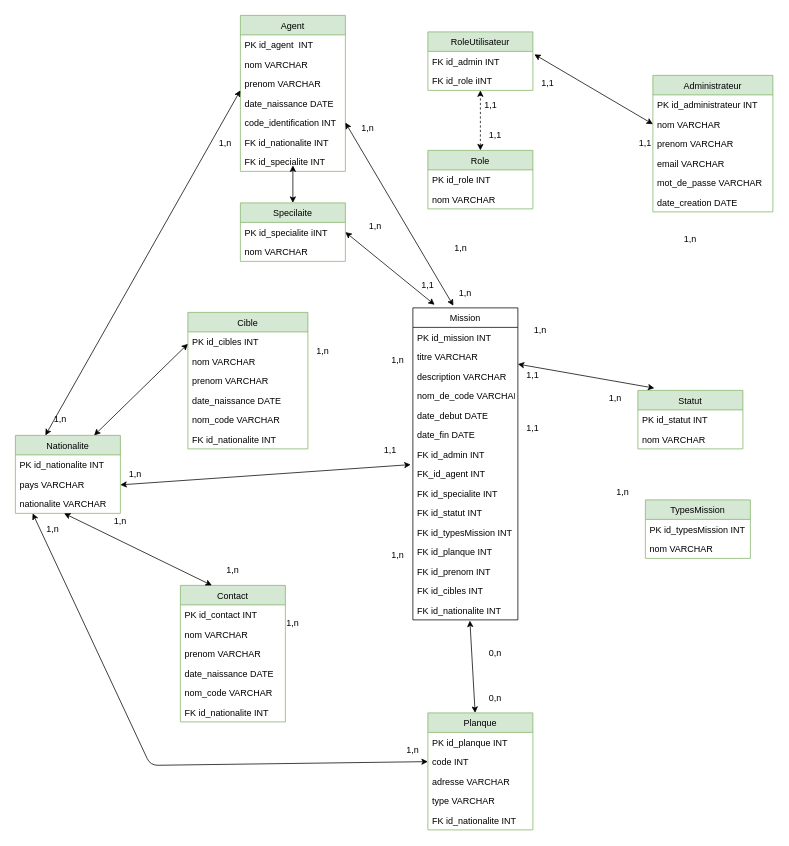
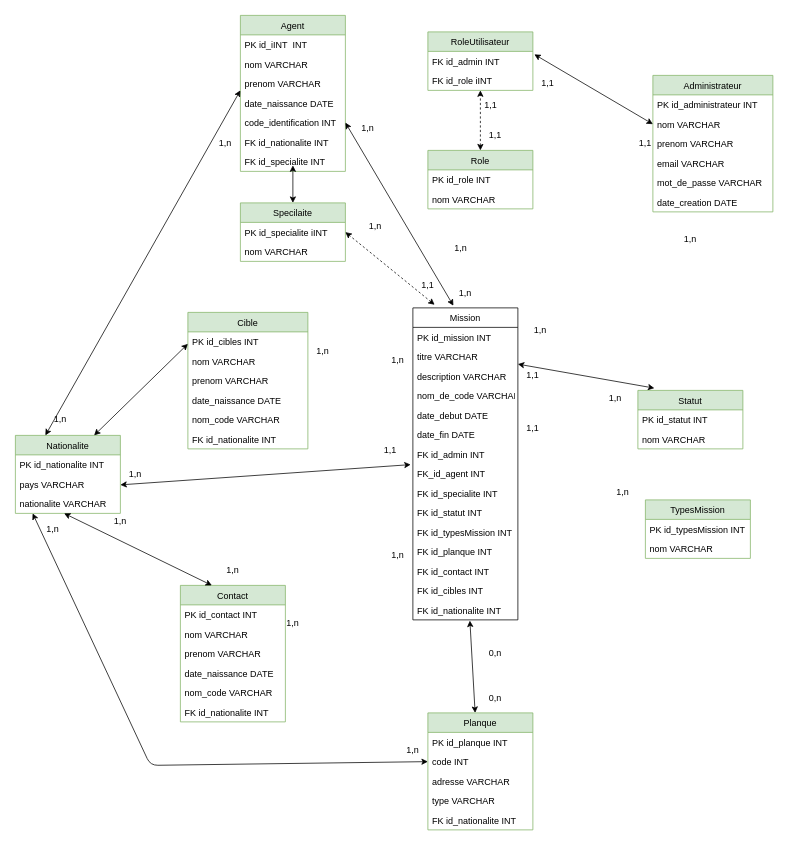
(281, 45) -> (278, 45)
(390, 268) -> (390, 268)
(454, 572) -> (456, 572)
